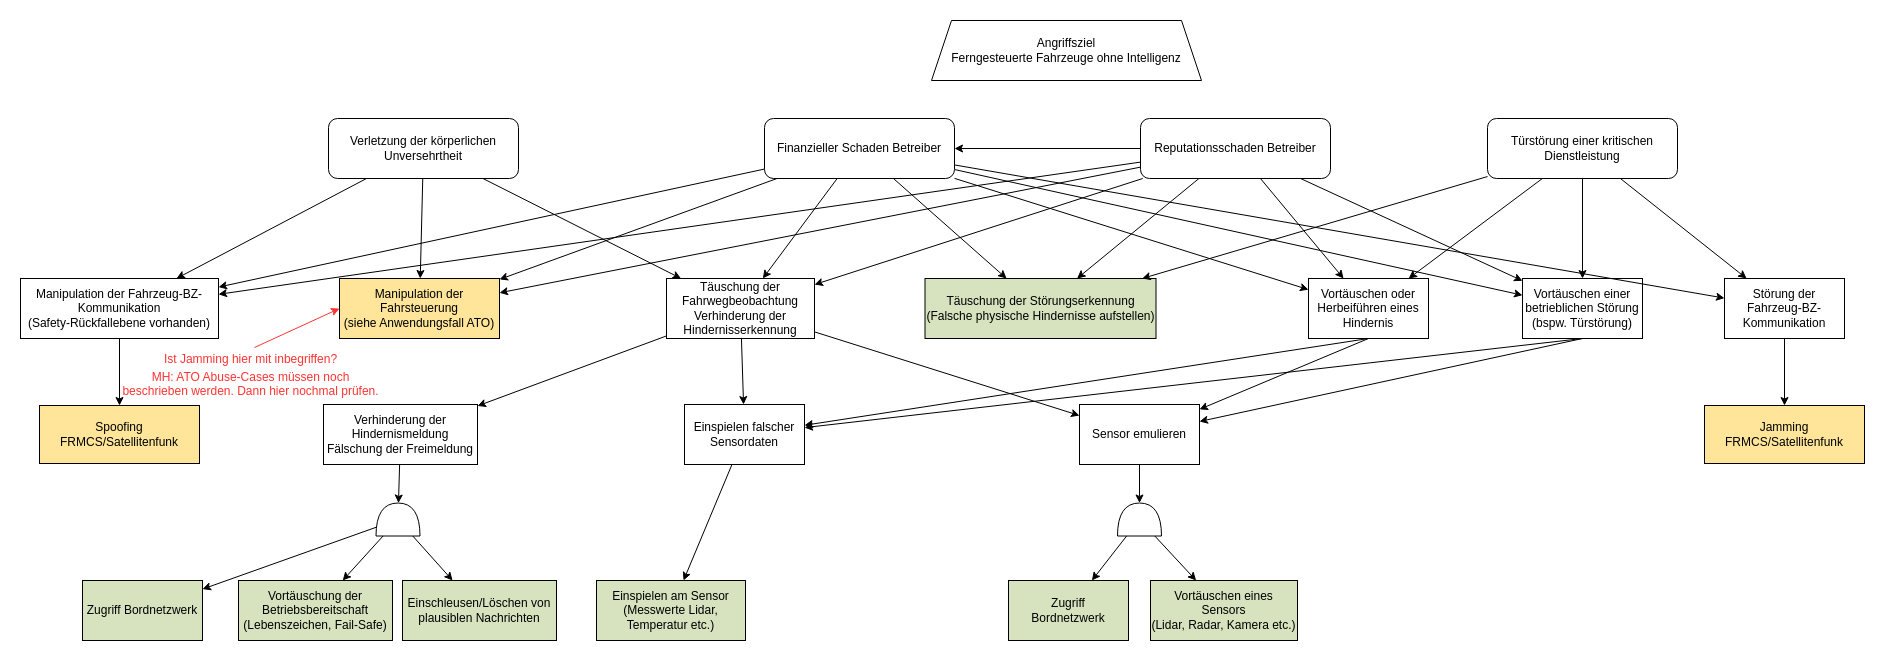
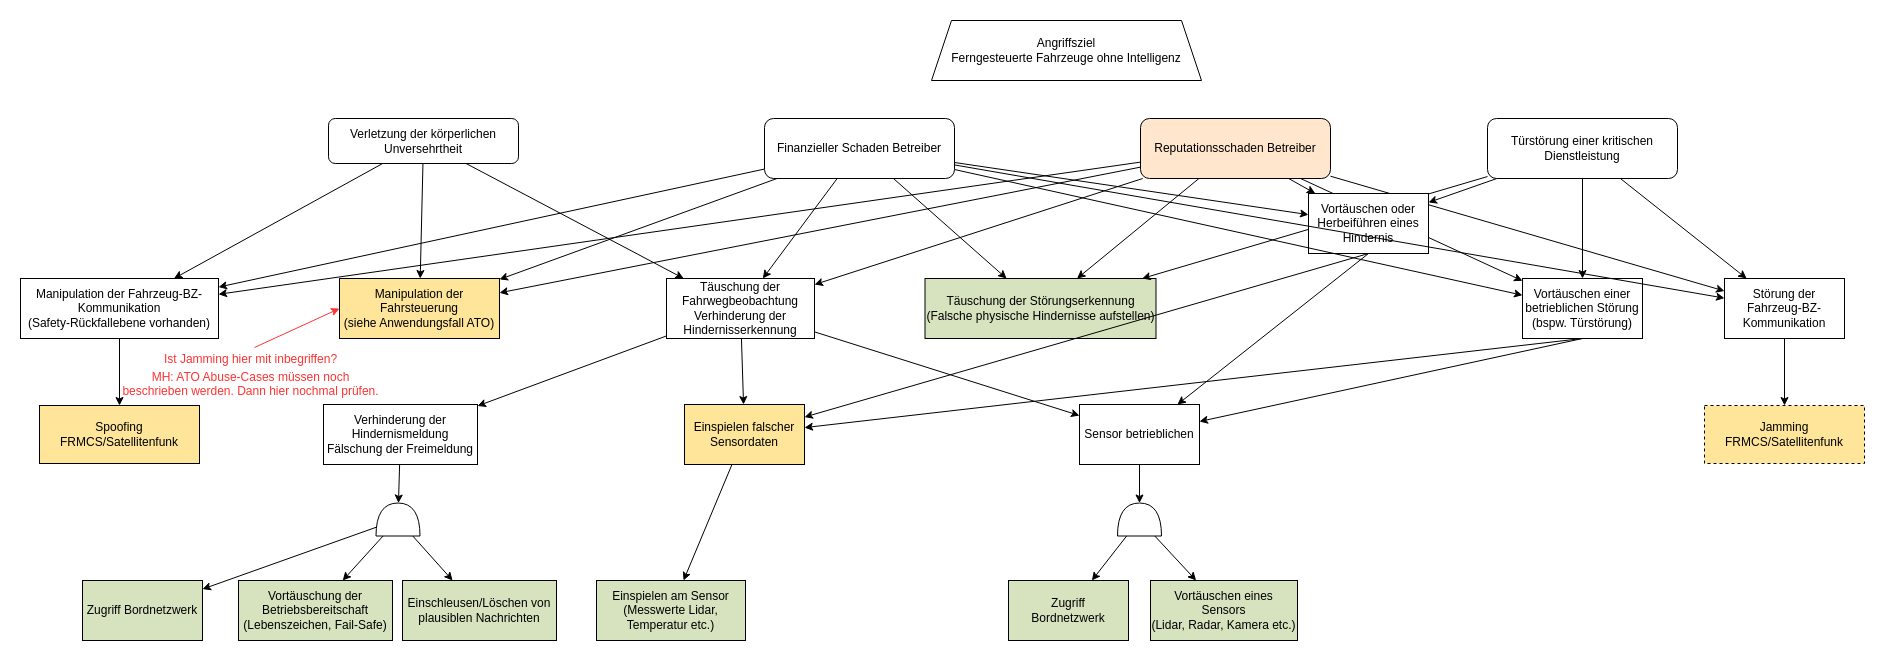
(424, 149) -> (424, 141)
(1051, 149) -> (1571, 246)
(1236, 149) -> (1236, 149)
(1369, 309) -> (1369, 224)
(745, 435) -> (745, 435)
(1140, 435) -> (1140, 435)
(1785, 435) -> (1785, 435)
